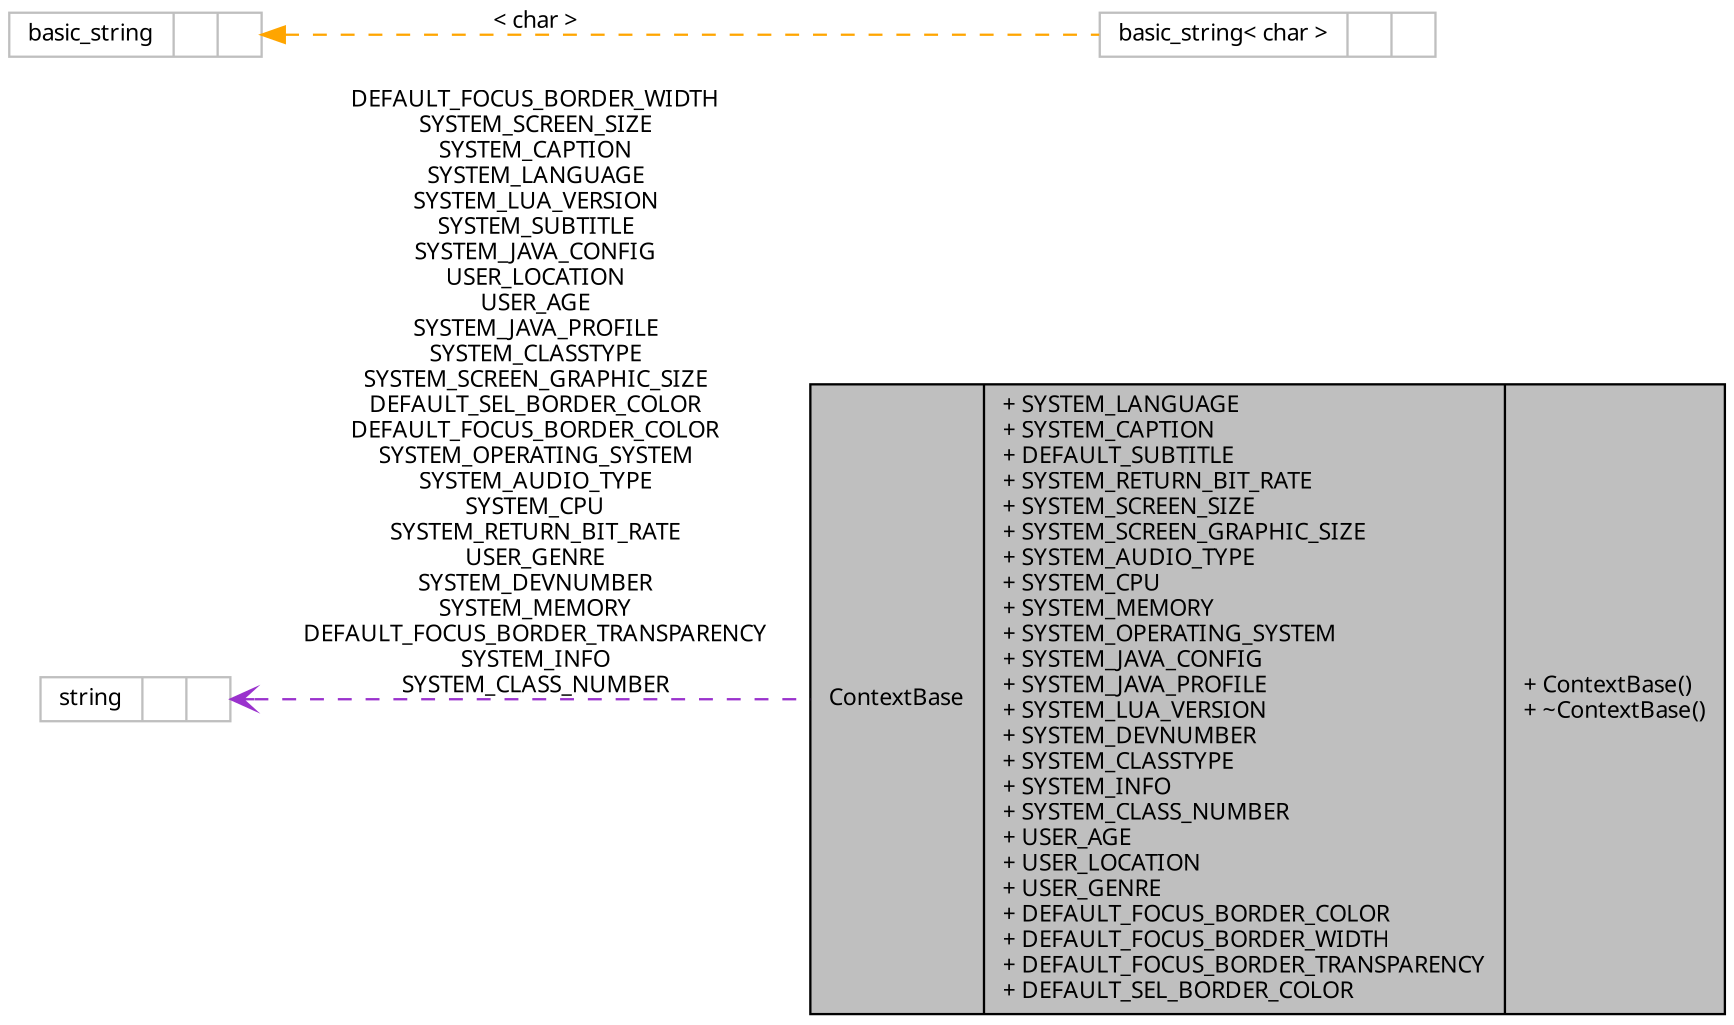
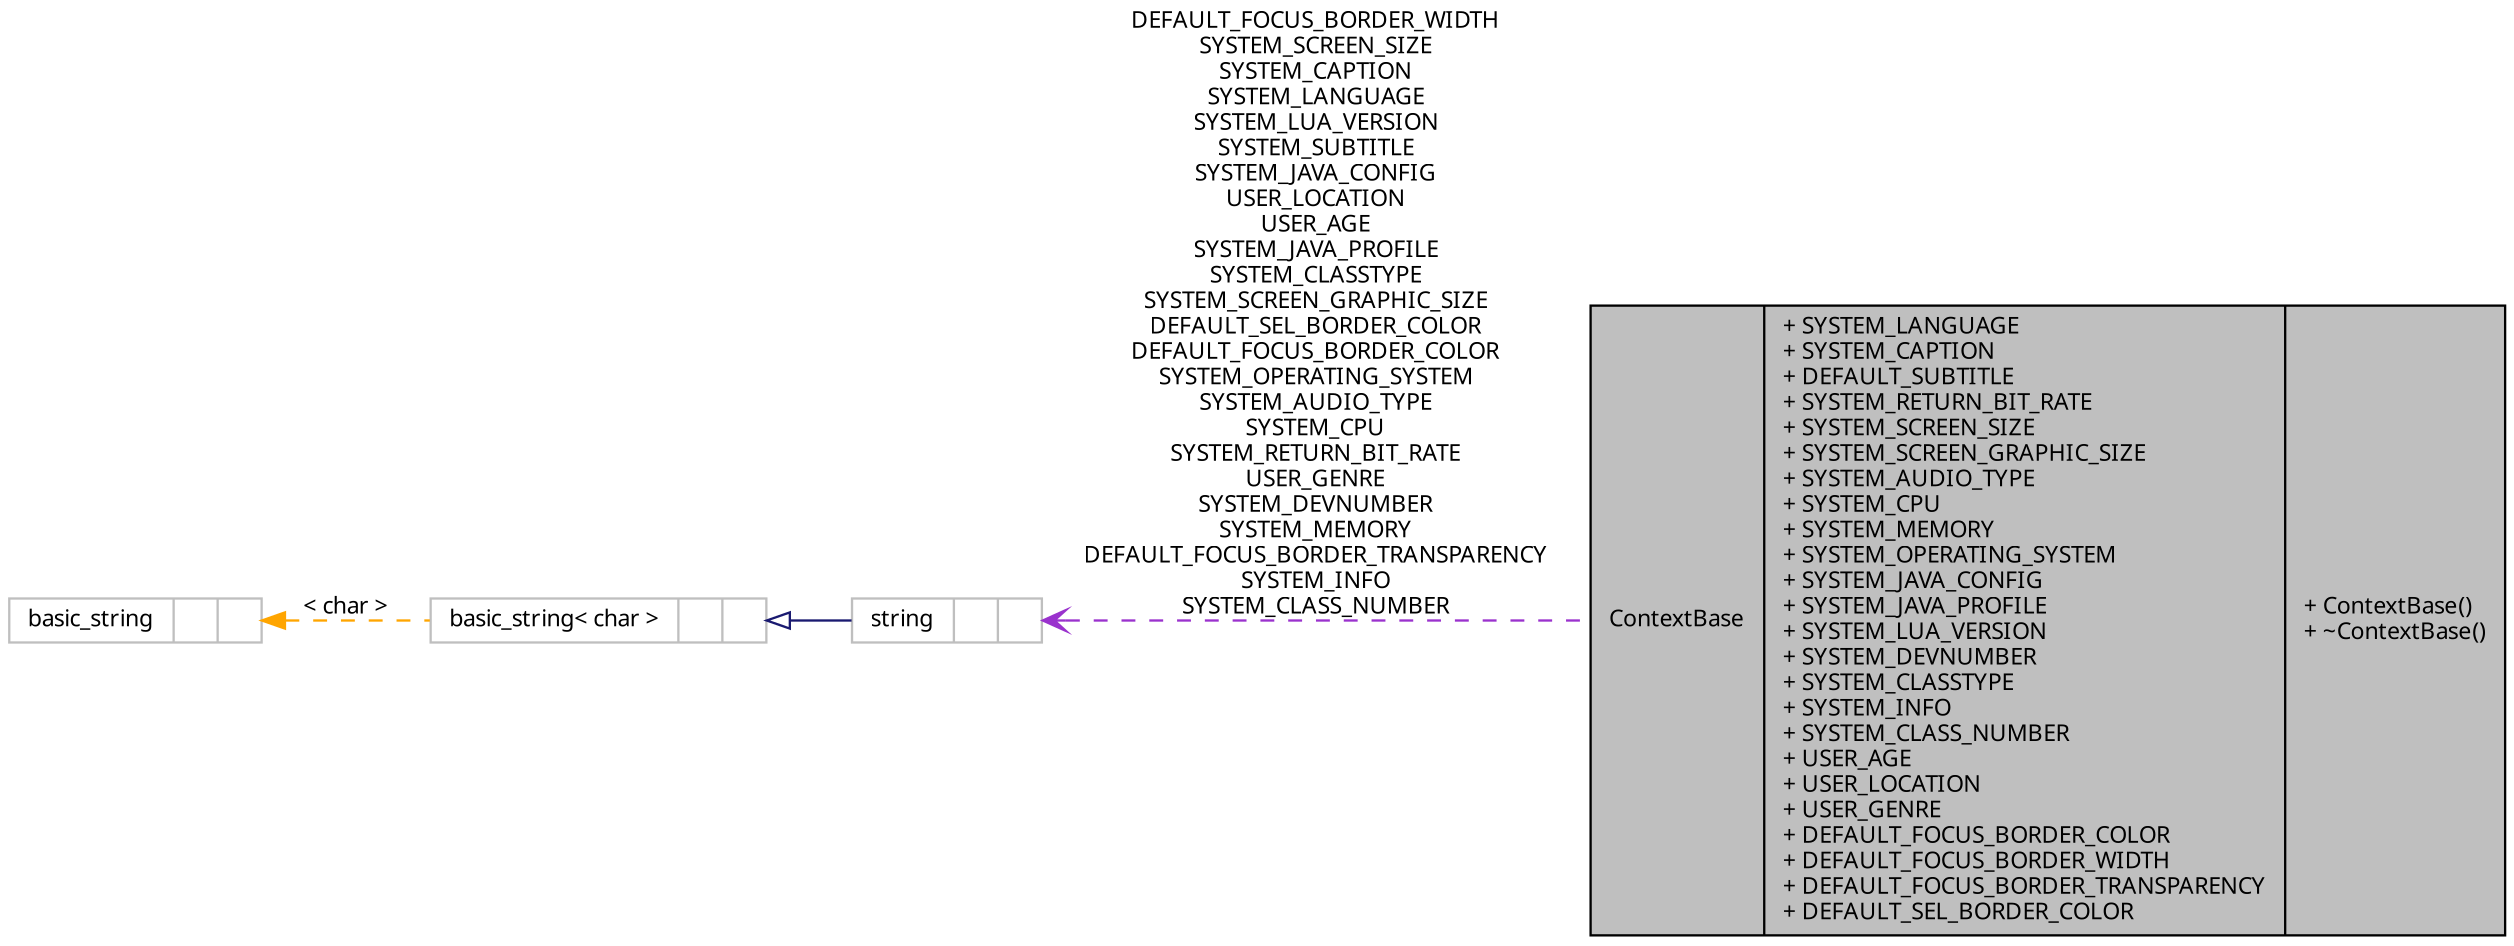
none -> (821, 620)
